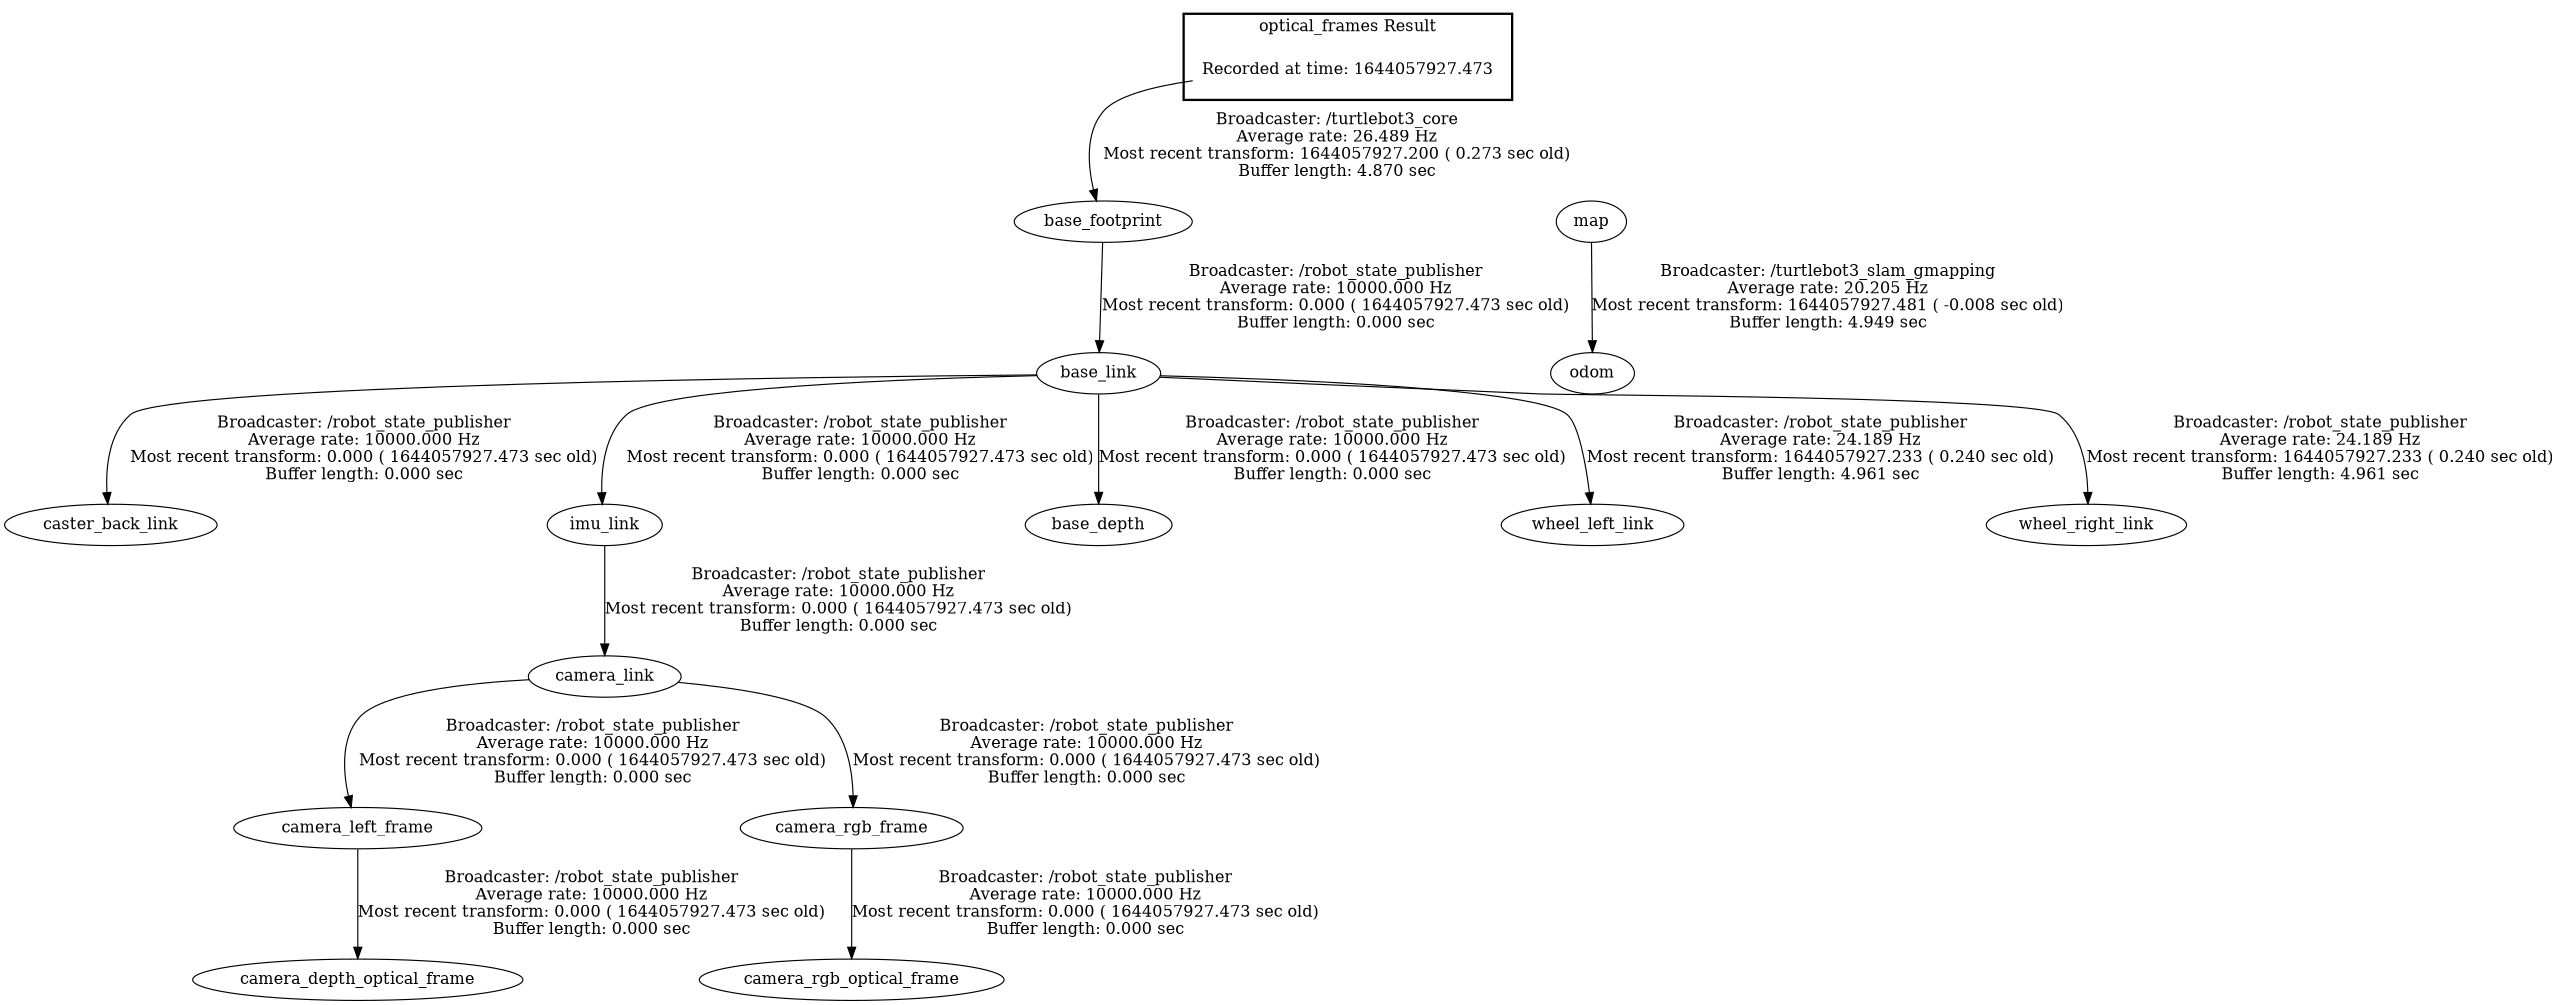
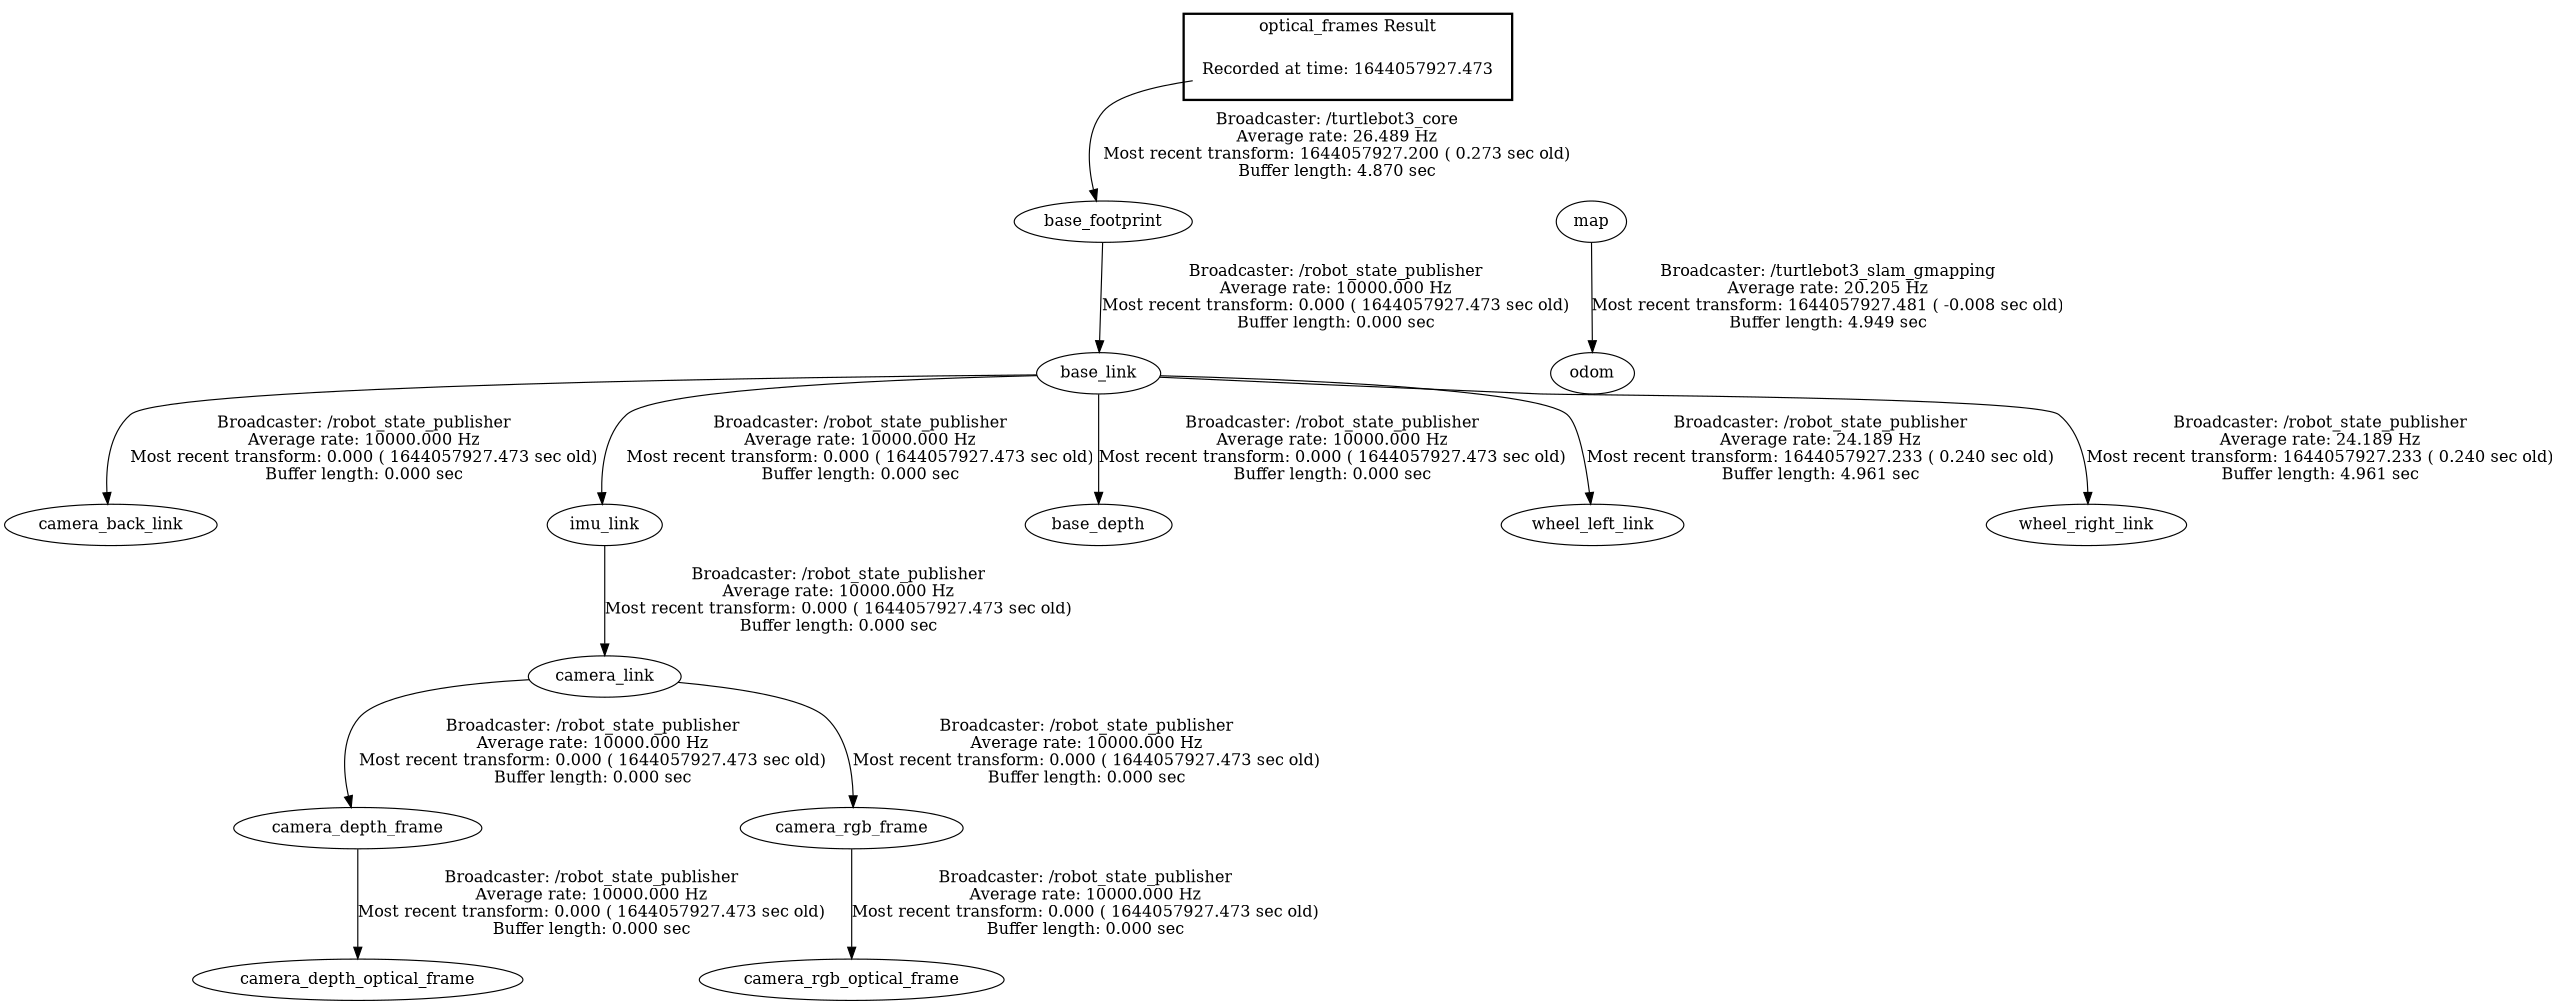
(111, 525) -> (111, 525)
(358, 828) -> (358, 828)
